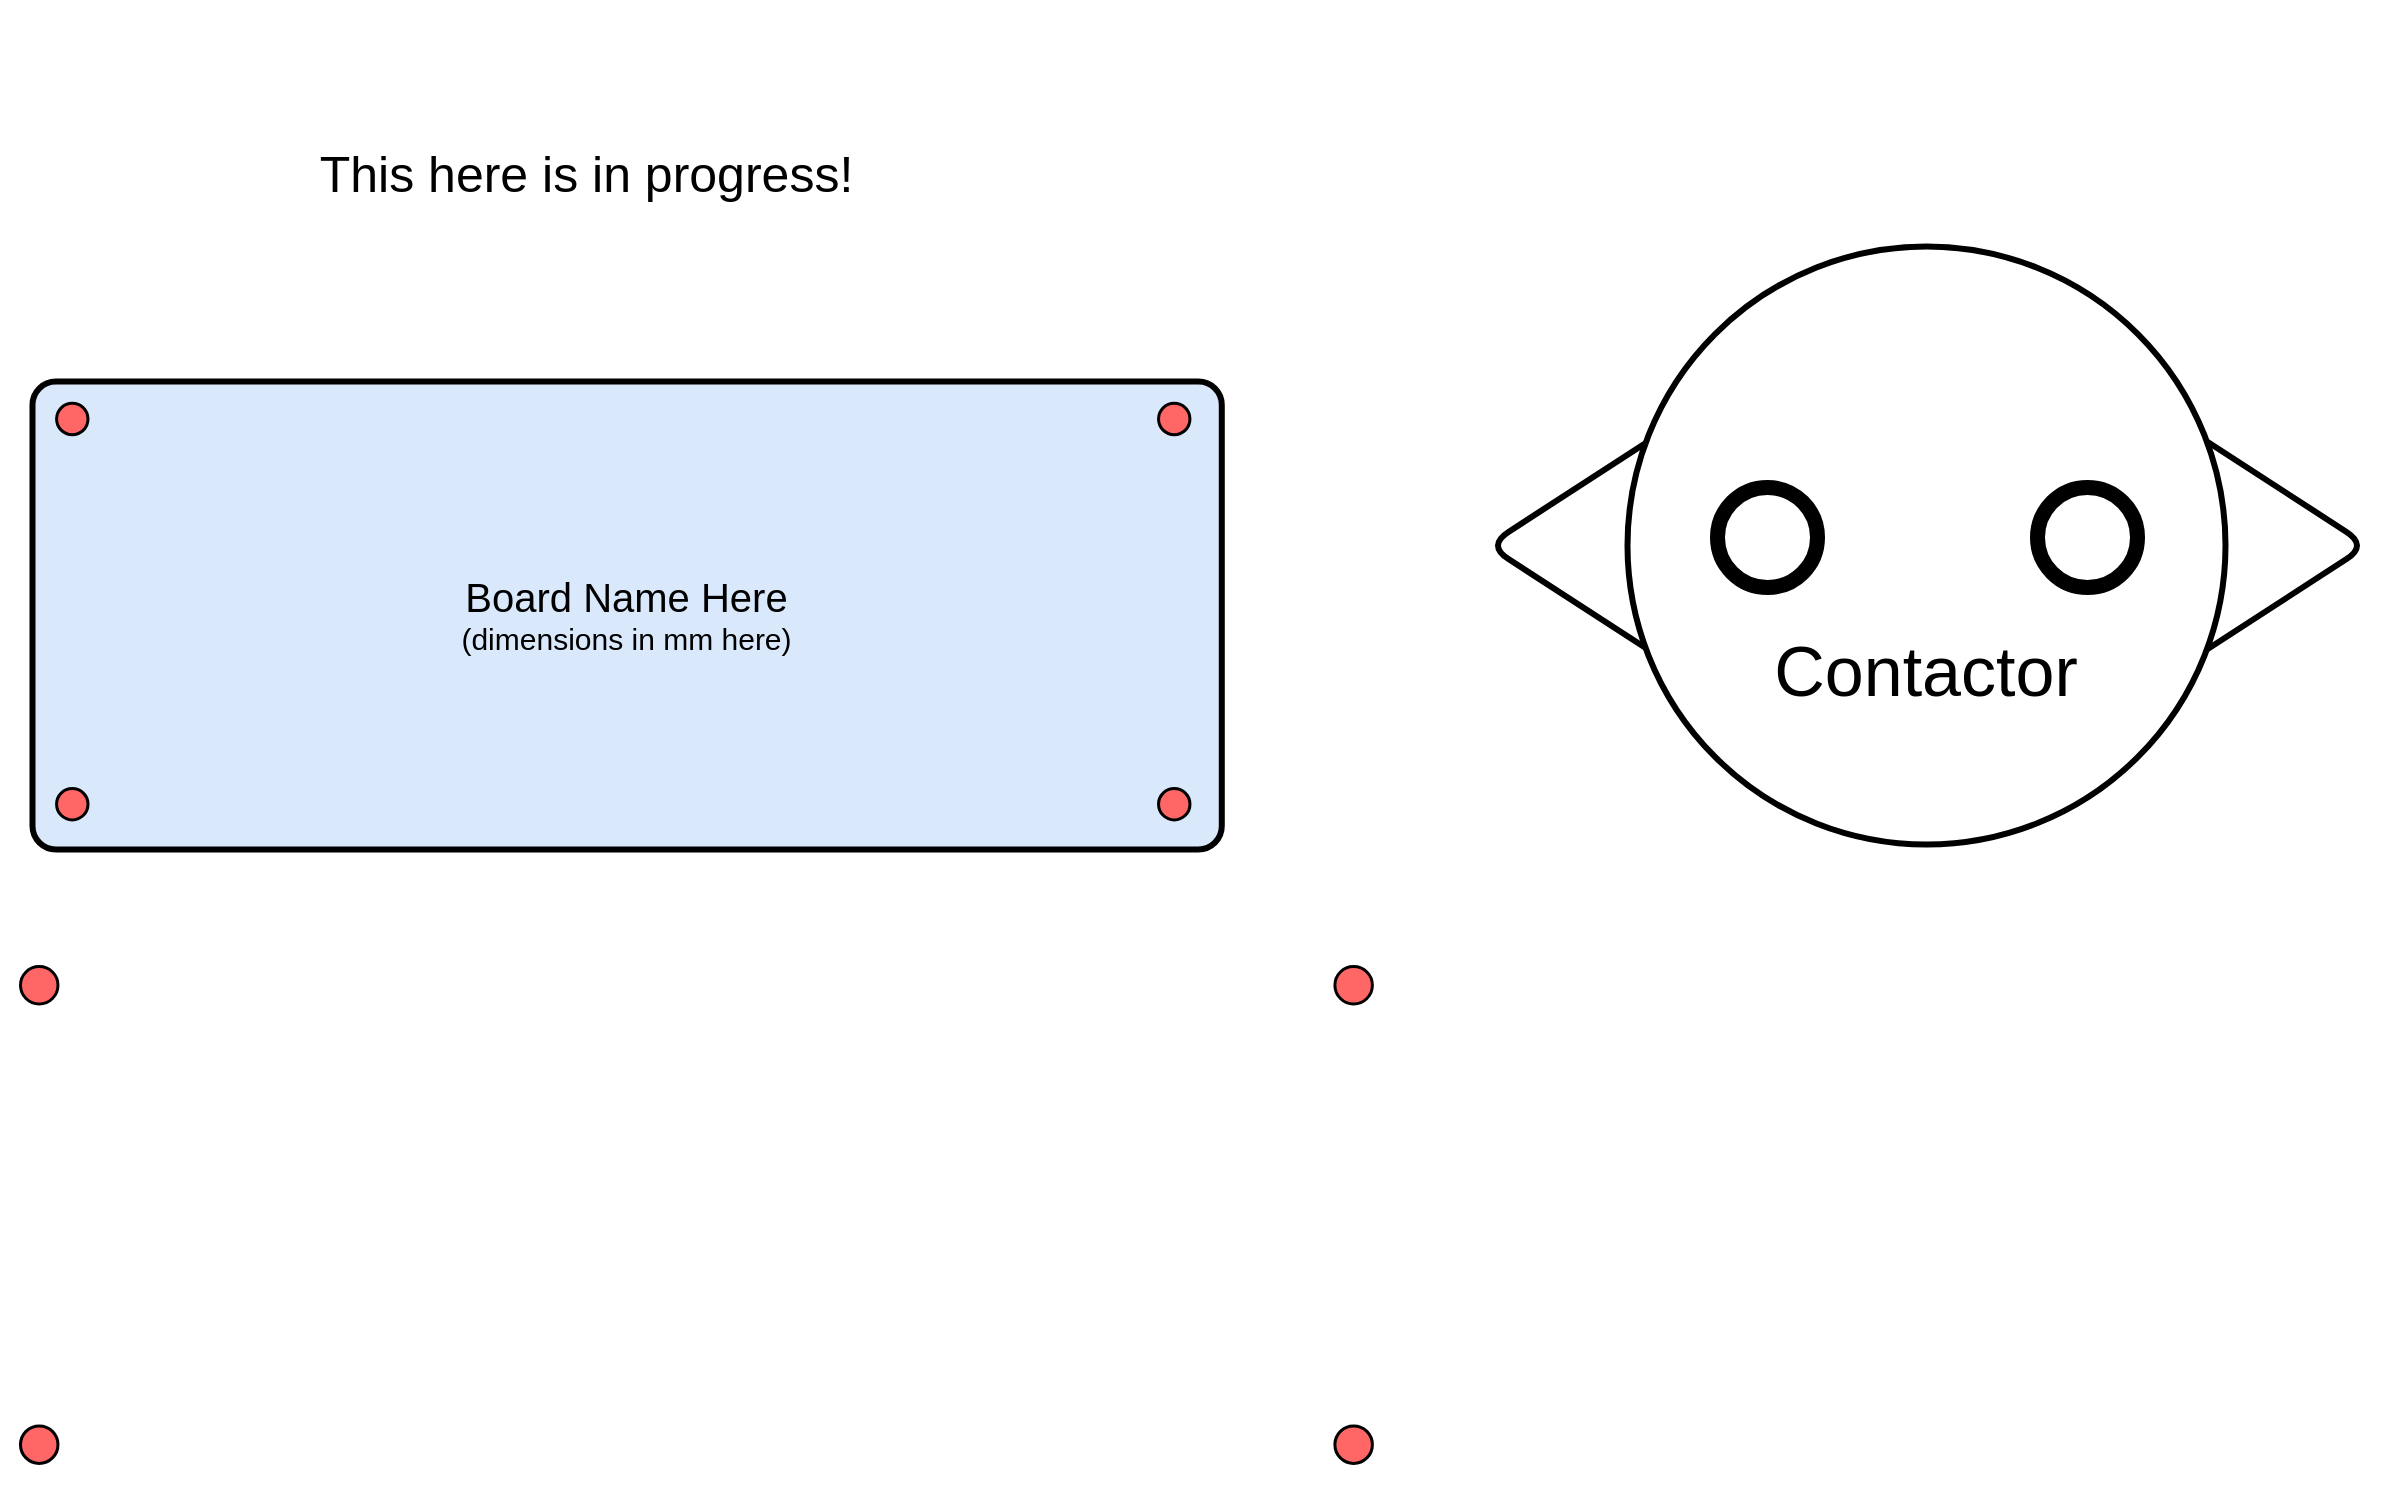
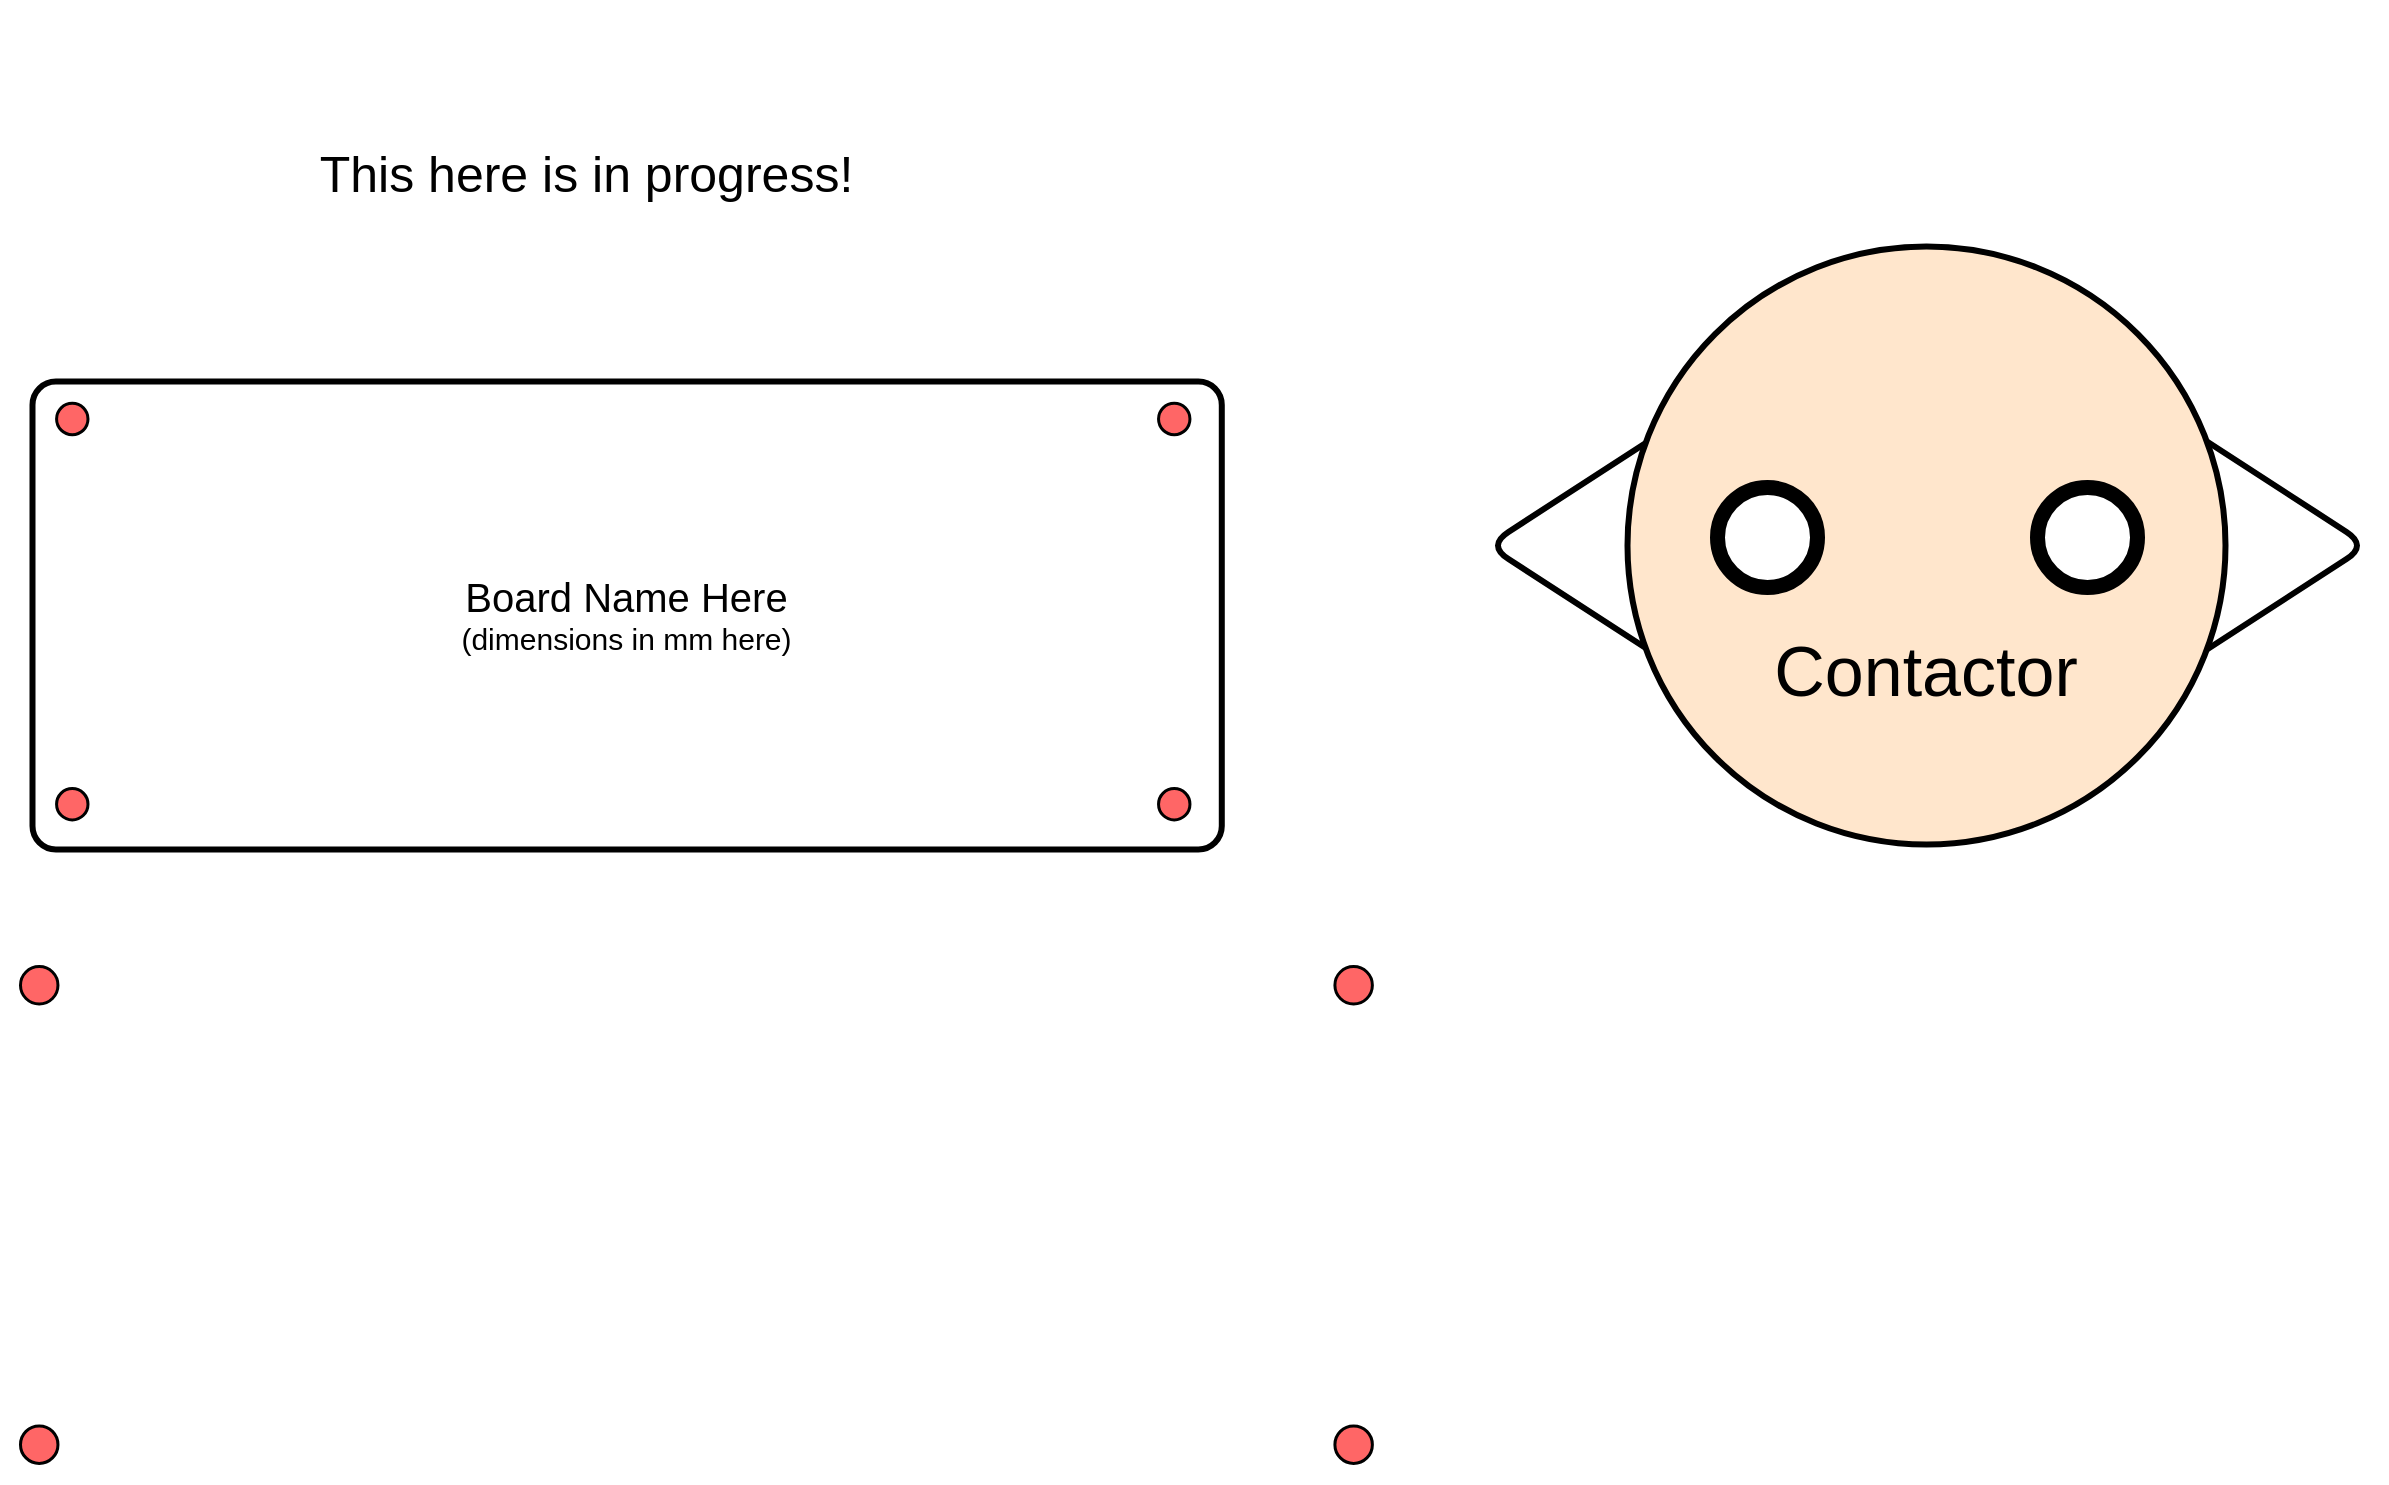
(1927, 546) -> (1927, 546)
(627, 616) -> (627, 616)
